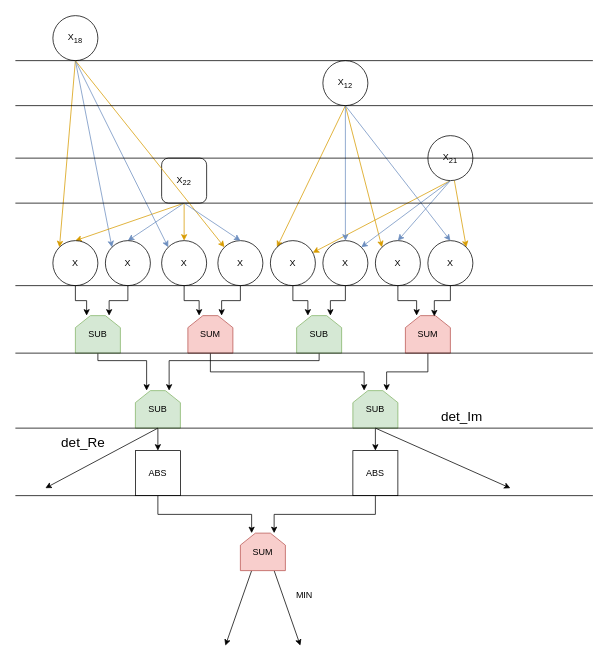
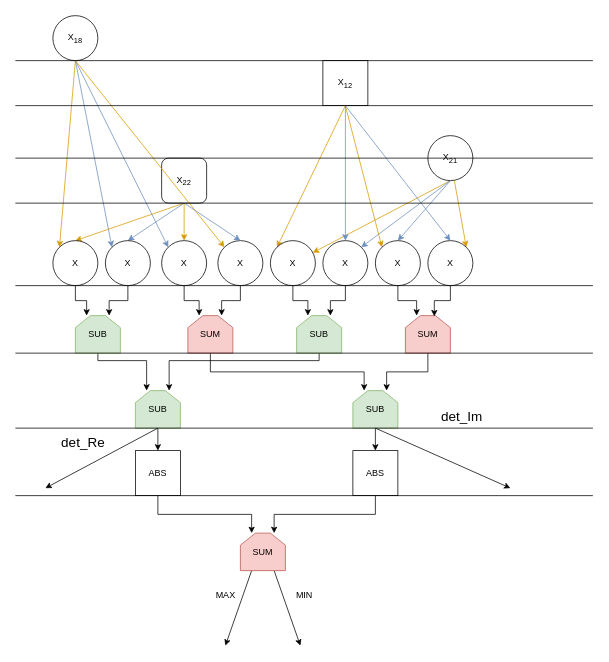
(345, 83) -> (345, 83)
none -> (225, 595)
